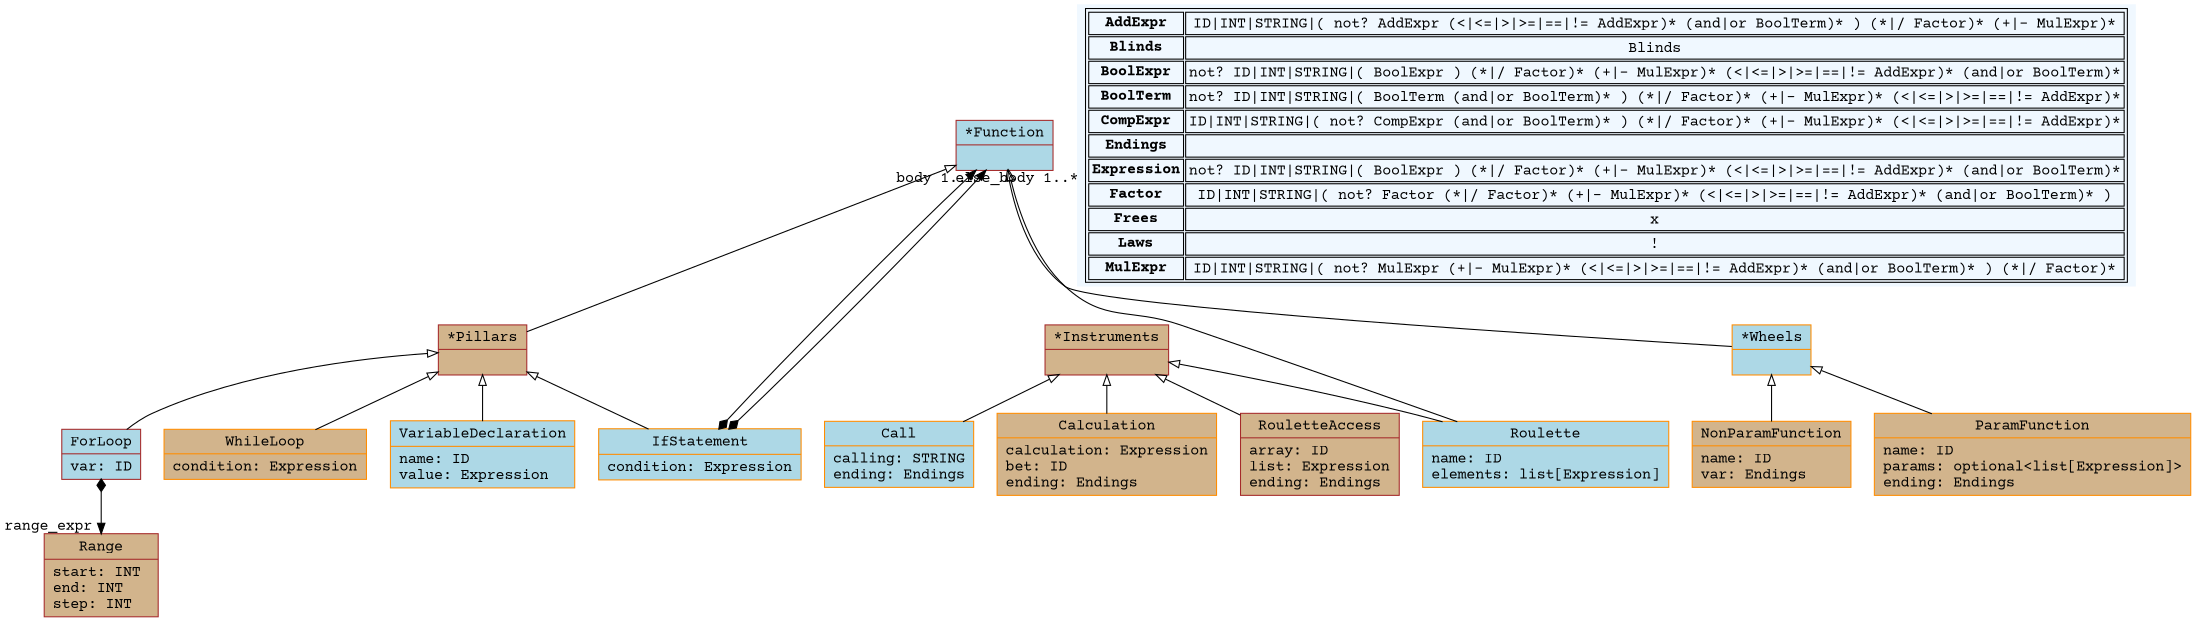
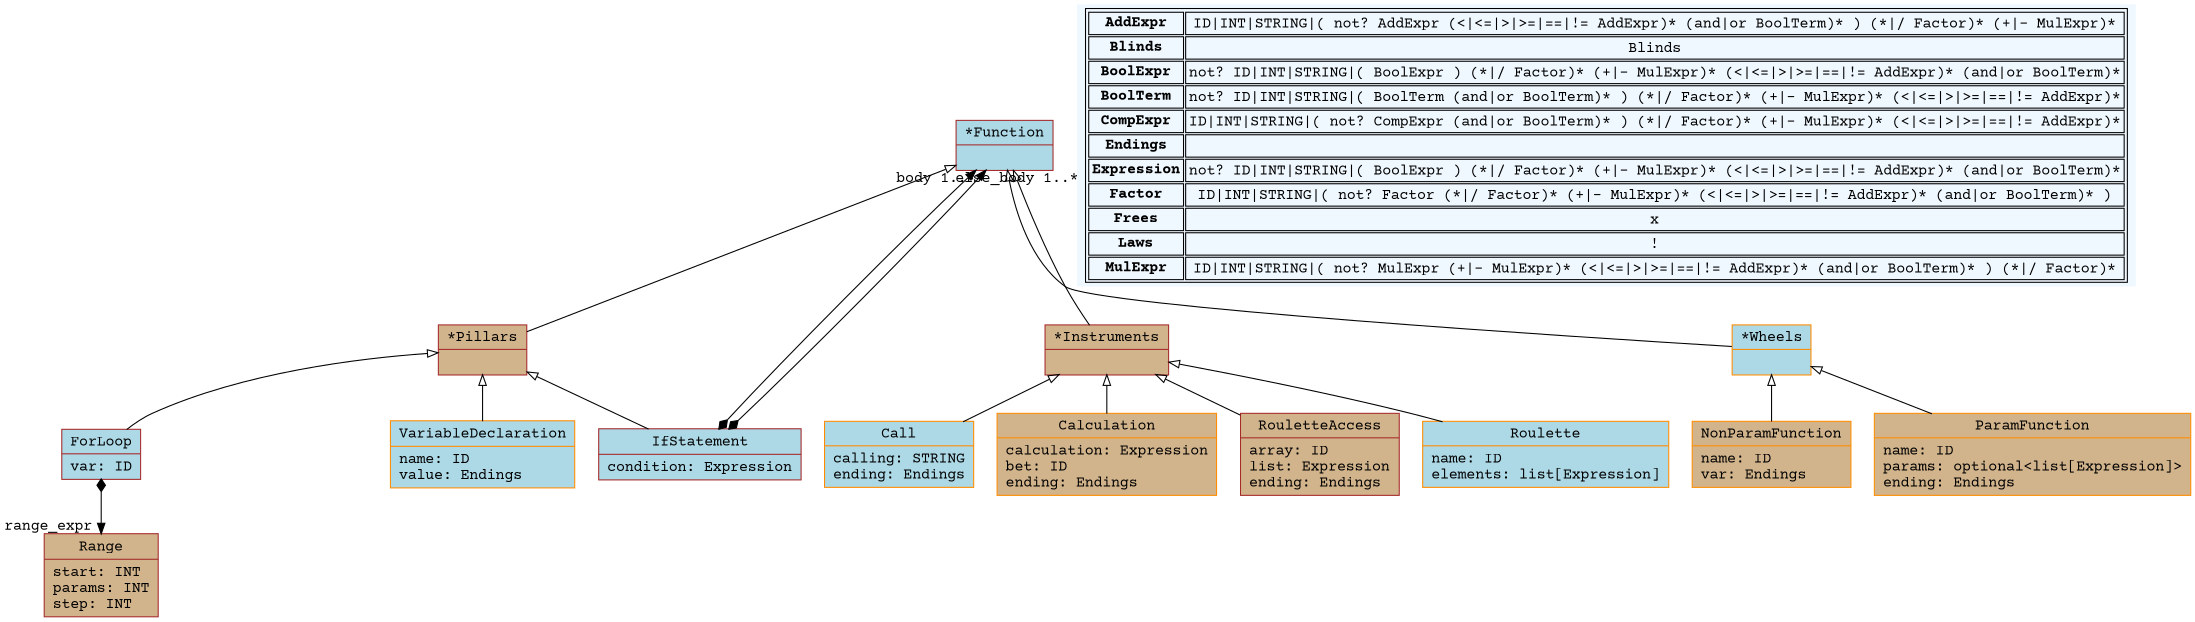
(1204, 333) -> (1049, 255)
(265, 454) -> none
(700, 454) -> (700, 454)
(474, 475) -> (461, 475)
(88, 588) -> (101, 588)
